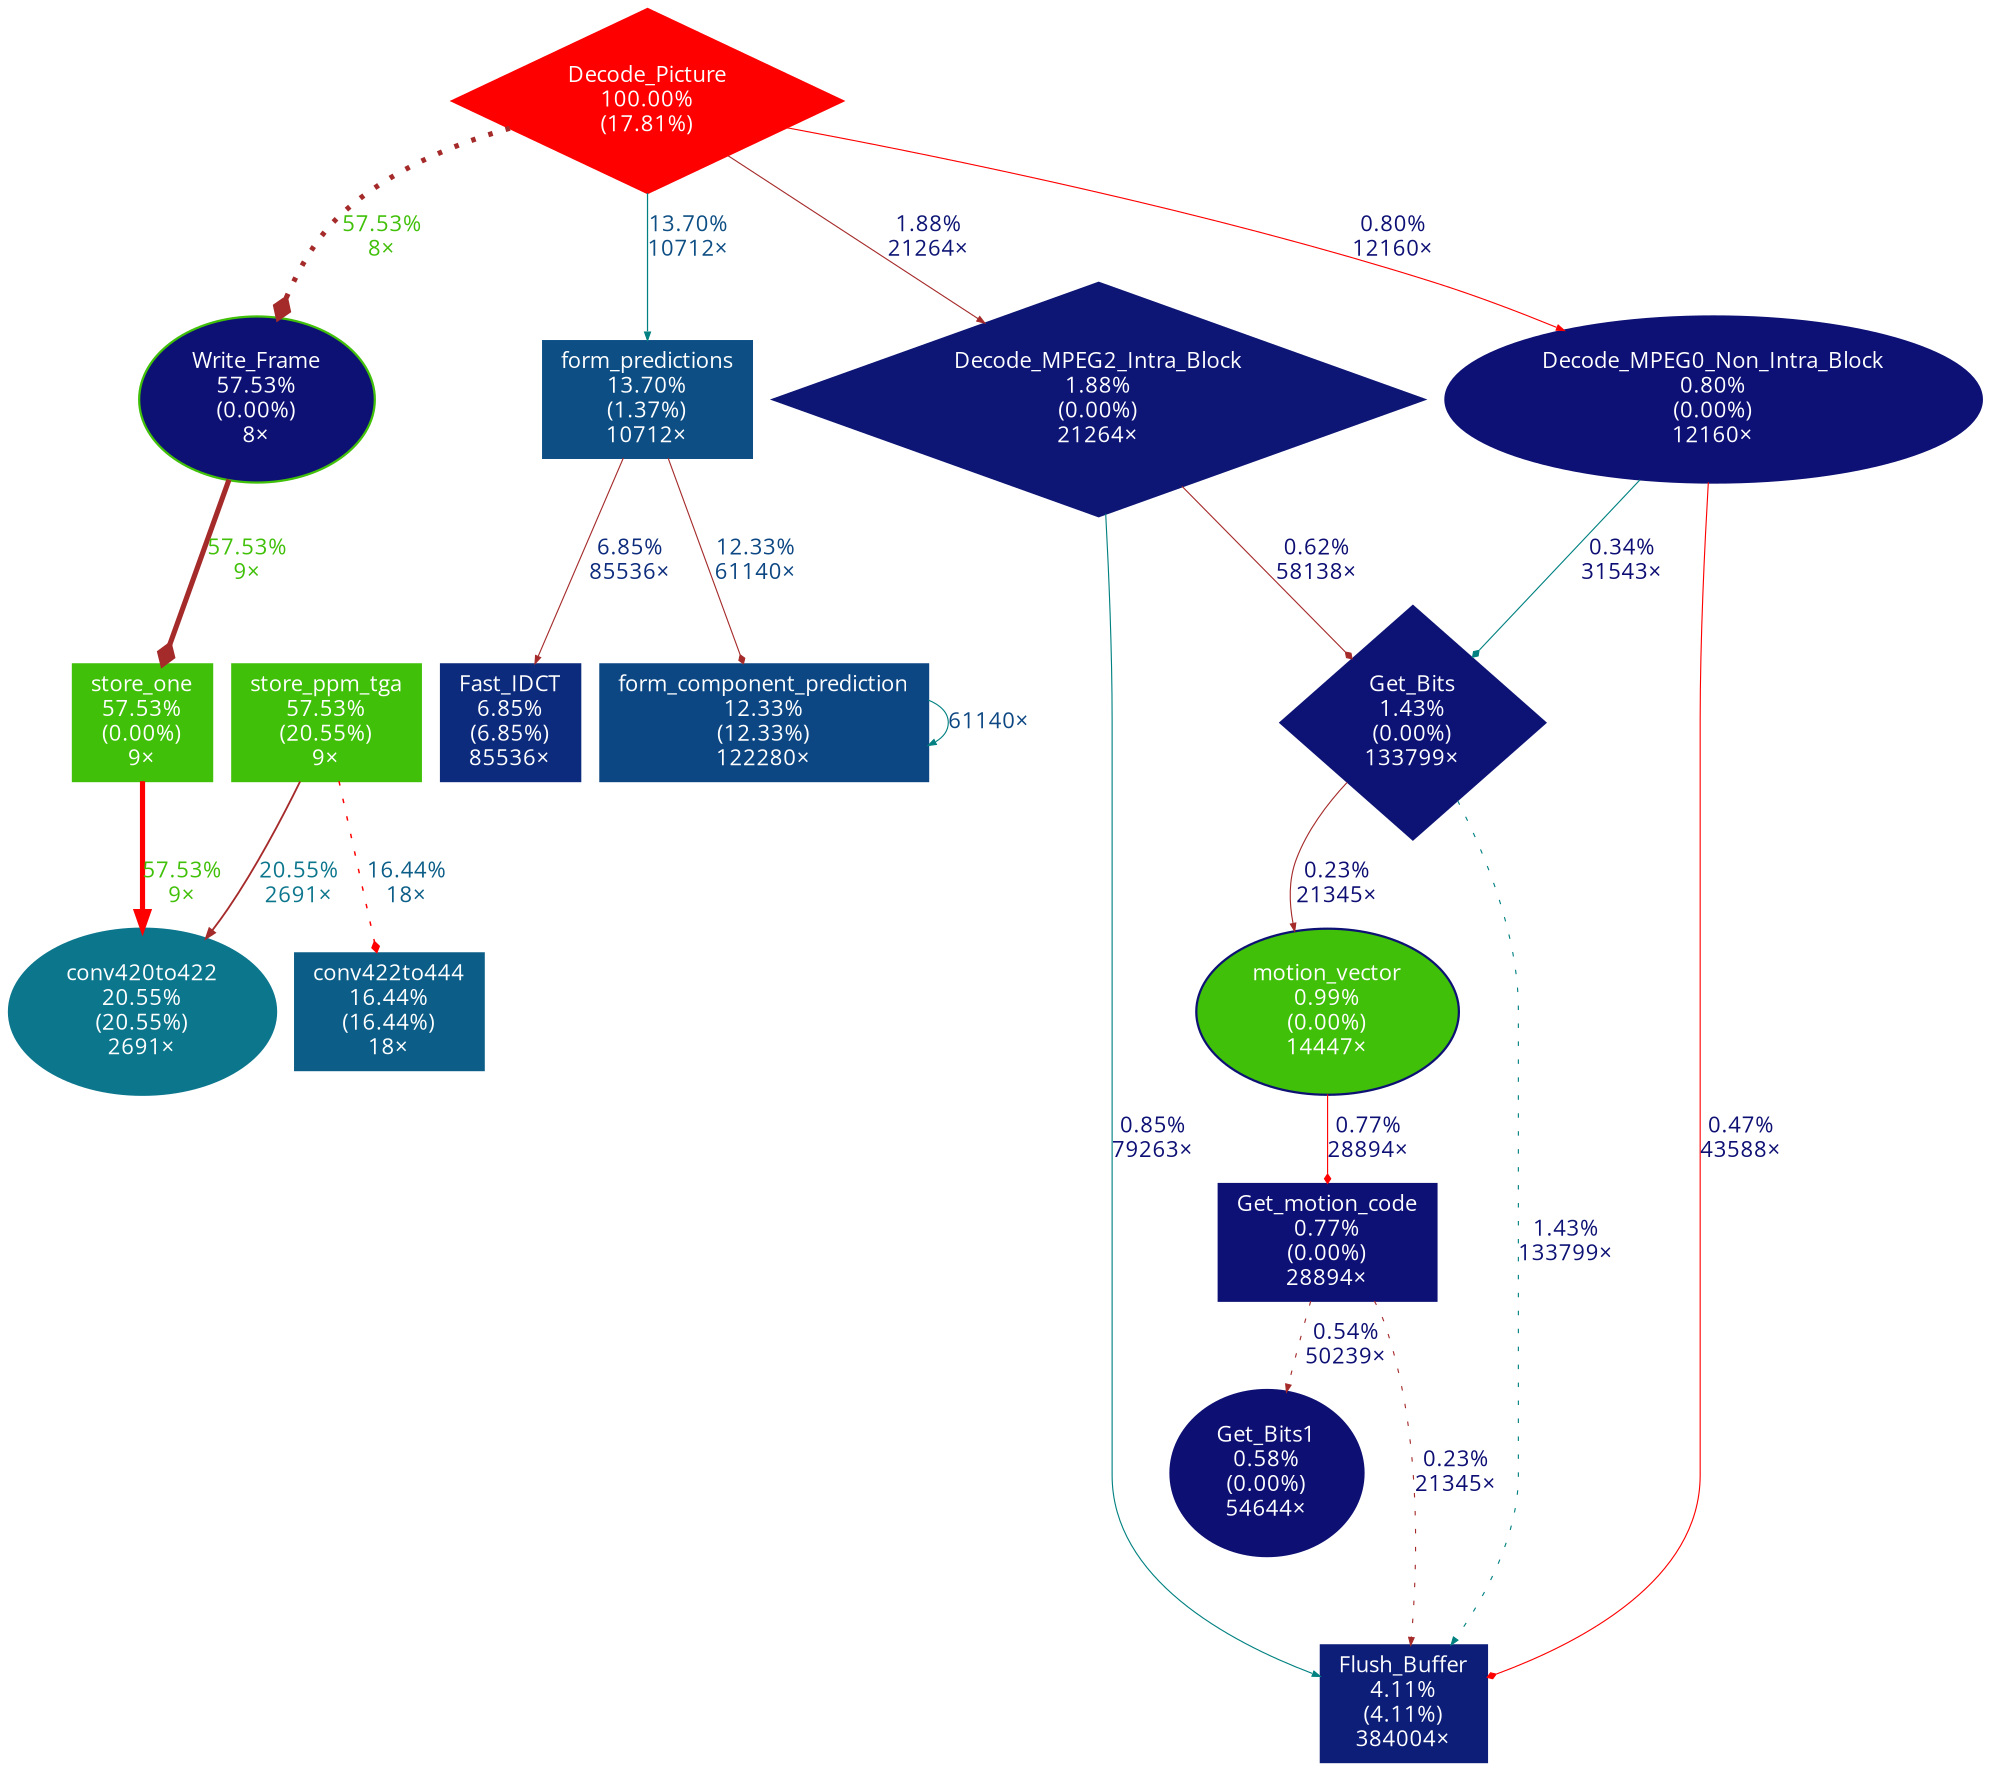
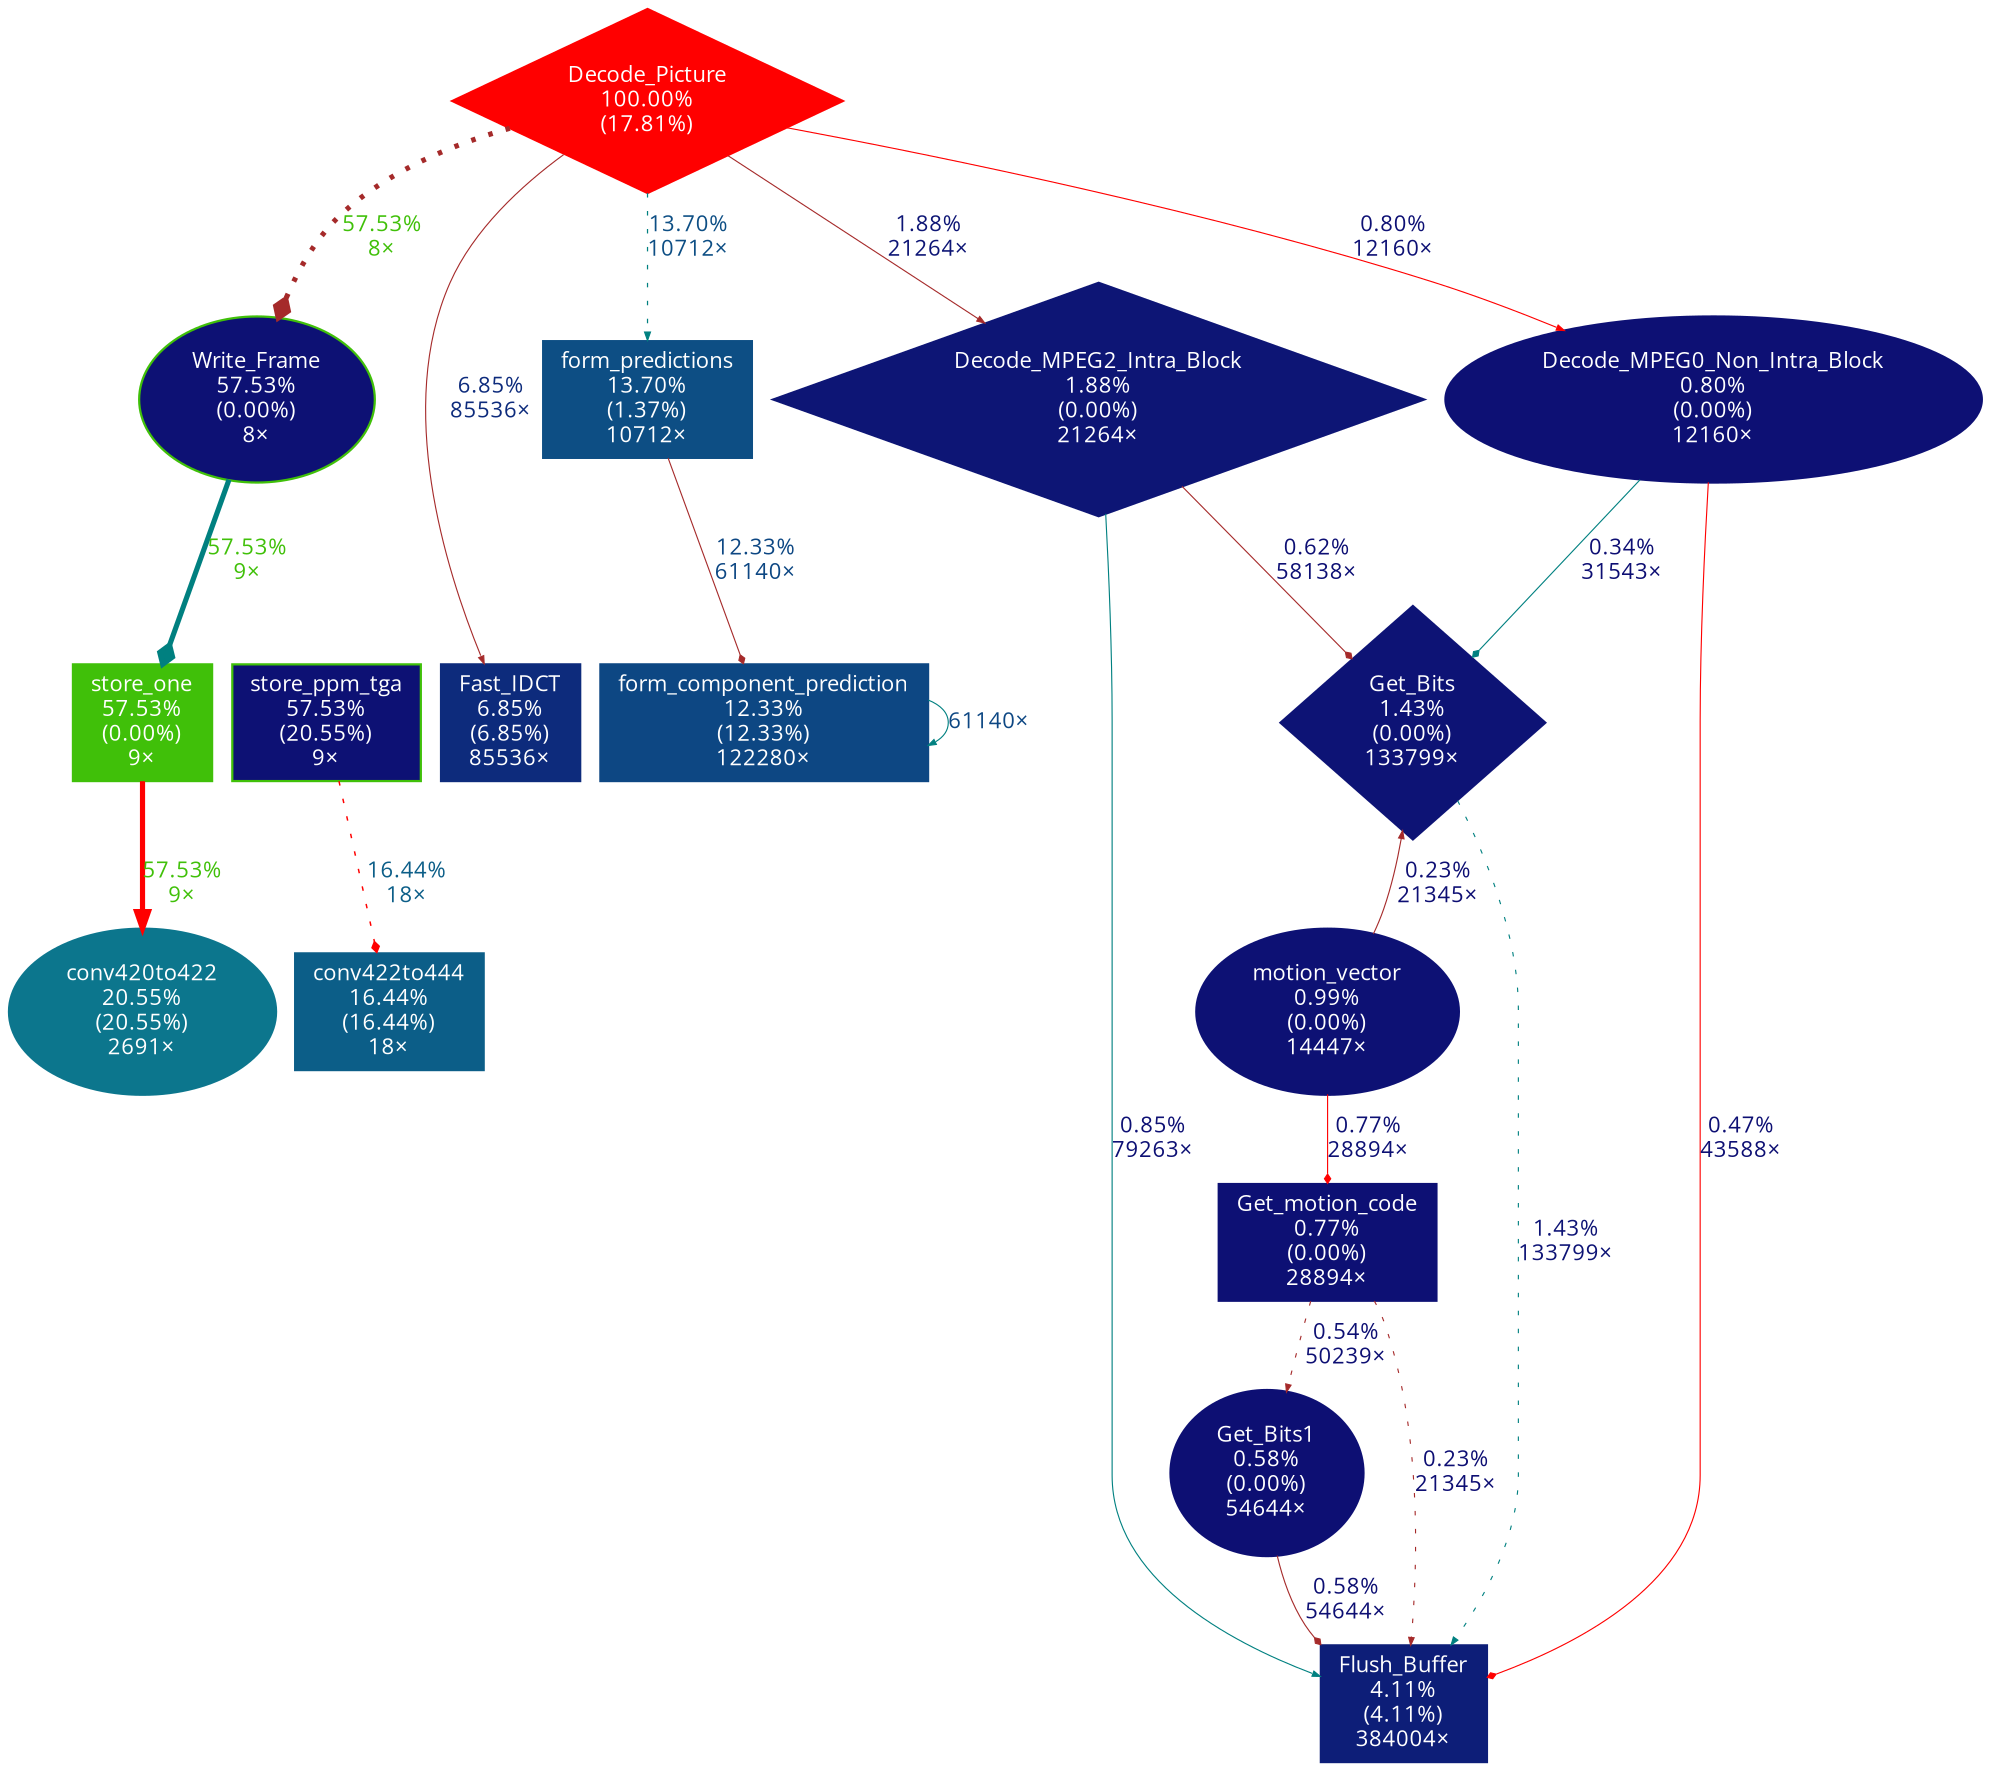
(648, 262) -> (648, 262)
(581, 557) -> (427, 385)
(199, 562) -> (199, 562)
(327, 723) -> (327, 723)
(1302, 847) -> (1390, 887)
(260, 858) -> none
(1328, 1012) -> (1328, 1012)
none -> (1291, 1599)
